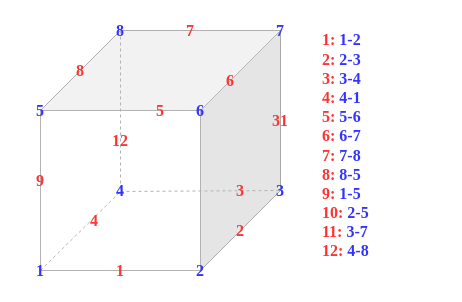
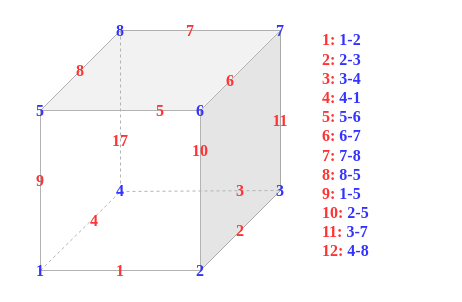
(281, 121) -> (281, 121)
(121, 141) -> (121, 141)
none -> (201, 151)
